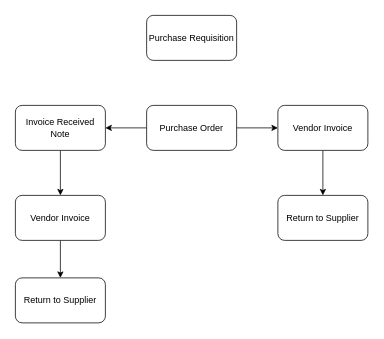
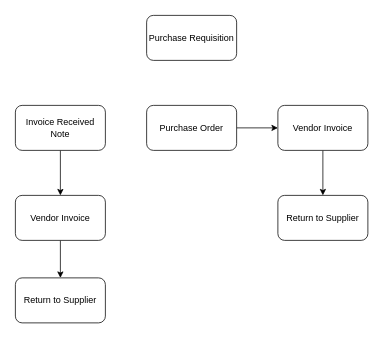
(112, 128) -> none
